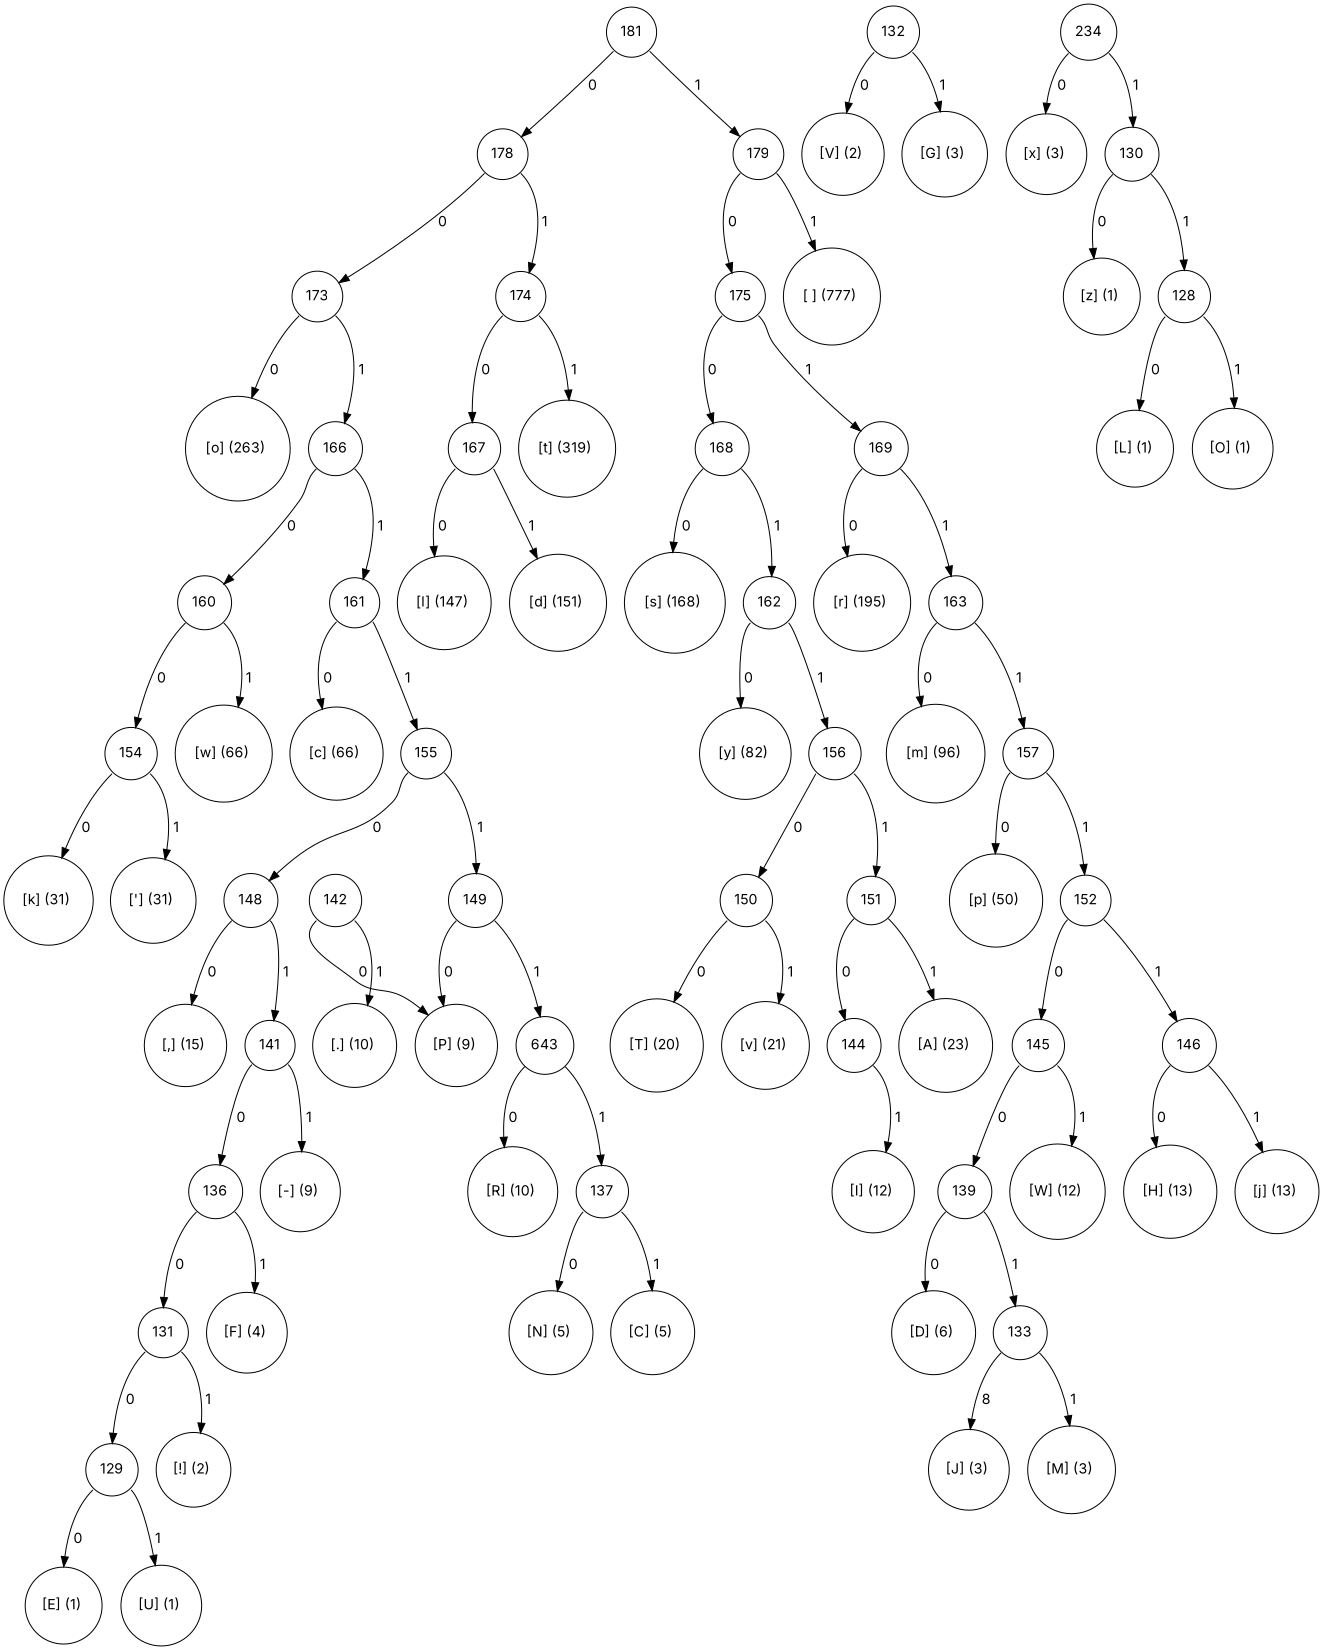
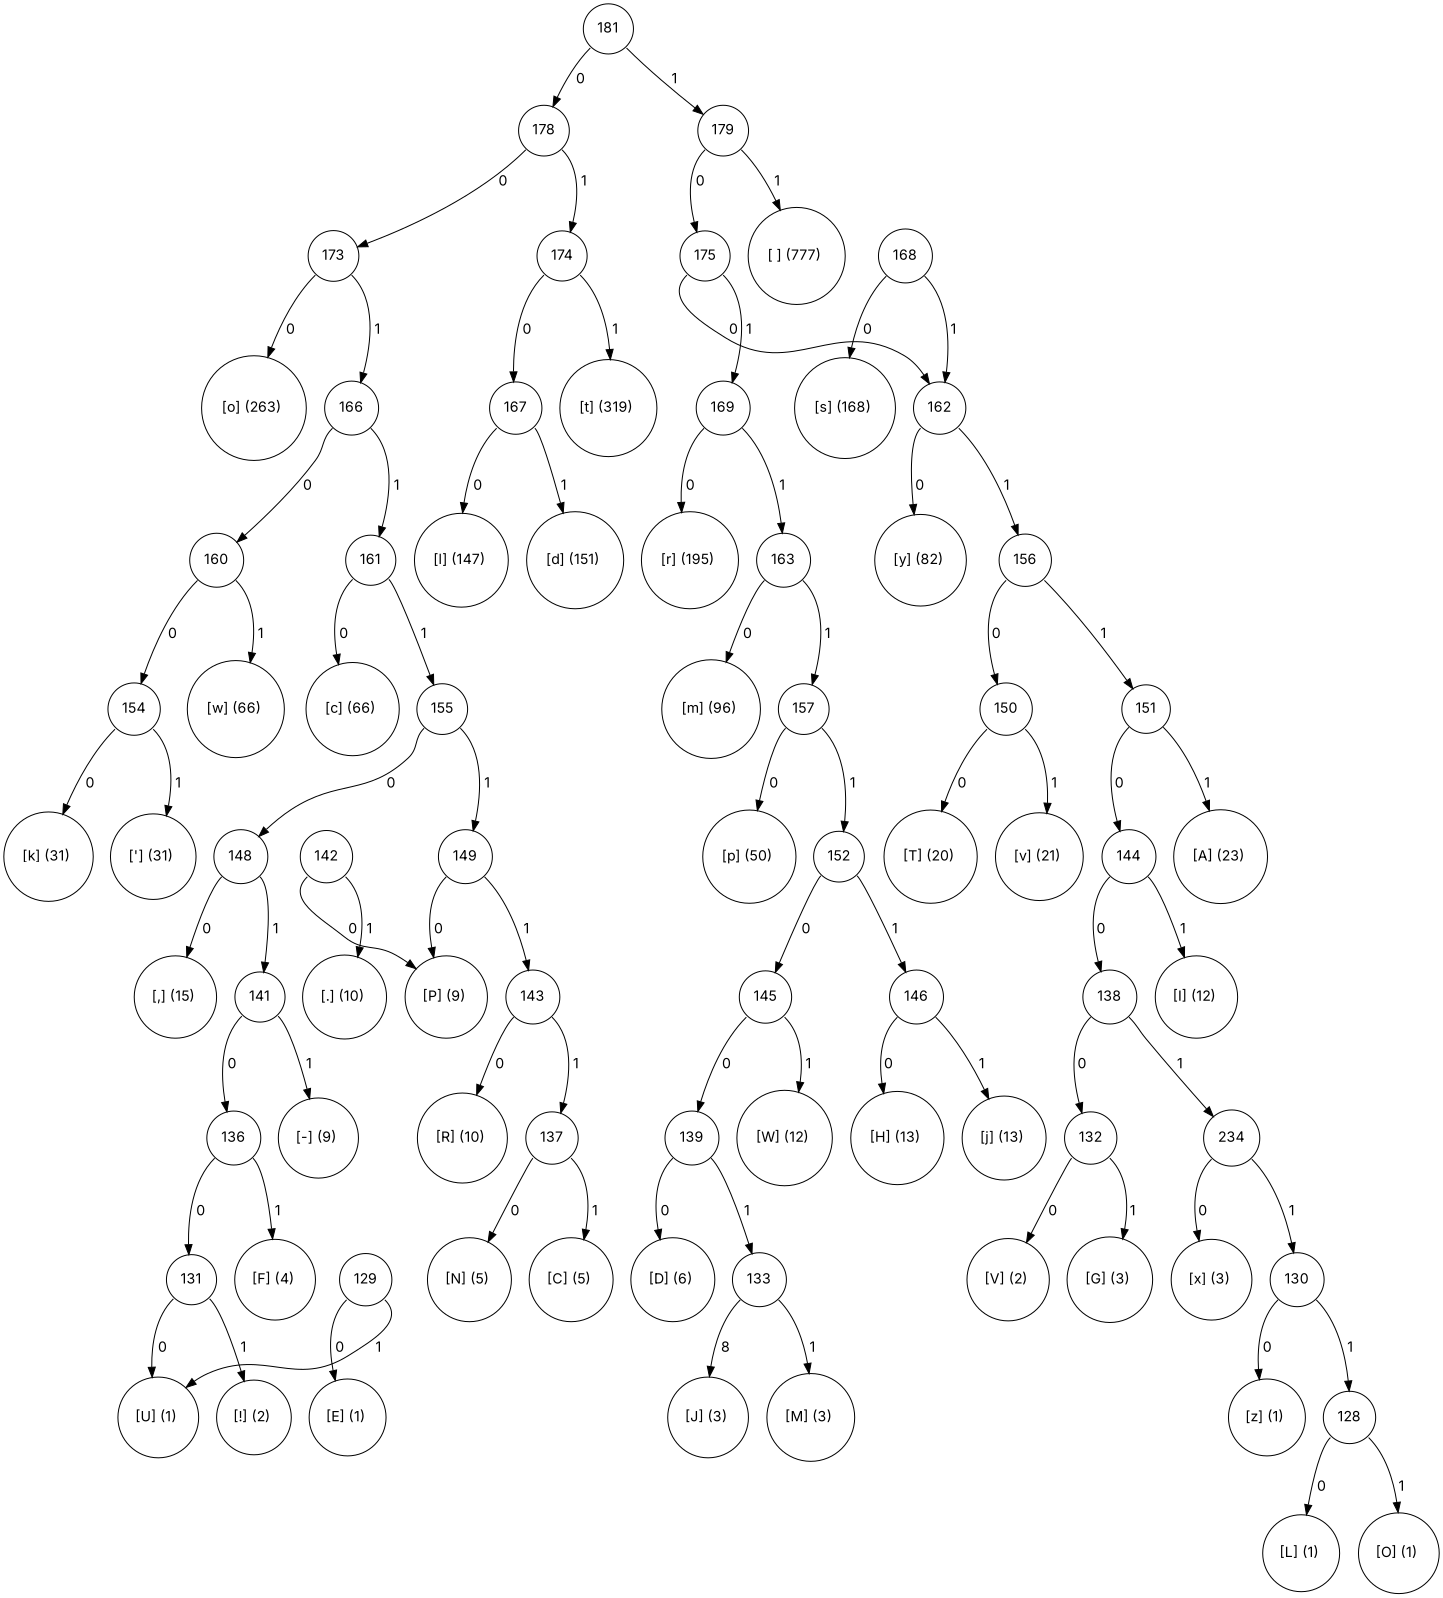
(704, 362) -> (786, 352)
none -> (1110, 997)
(545, 1045) -> (533, 997)
(123, 1390) -> (156, 1331)
